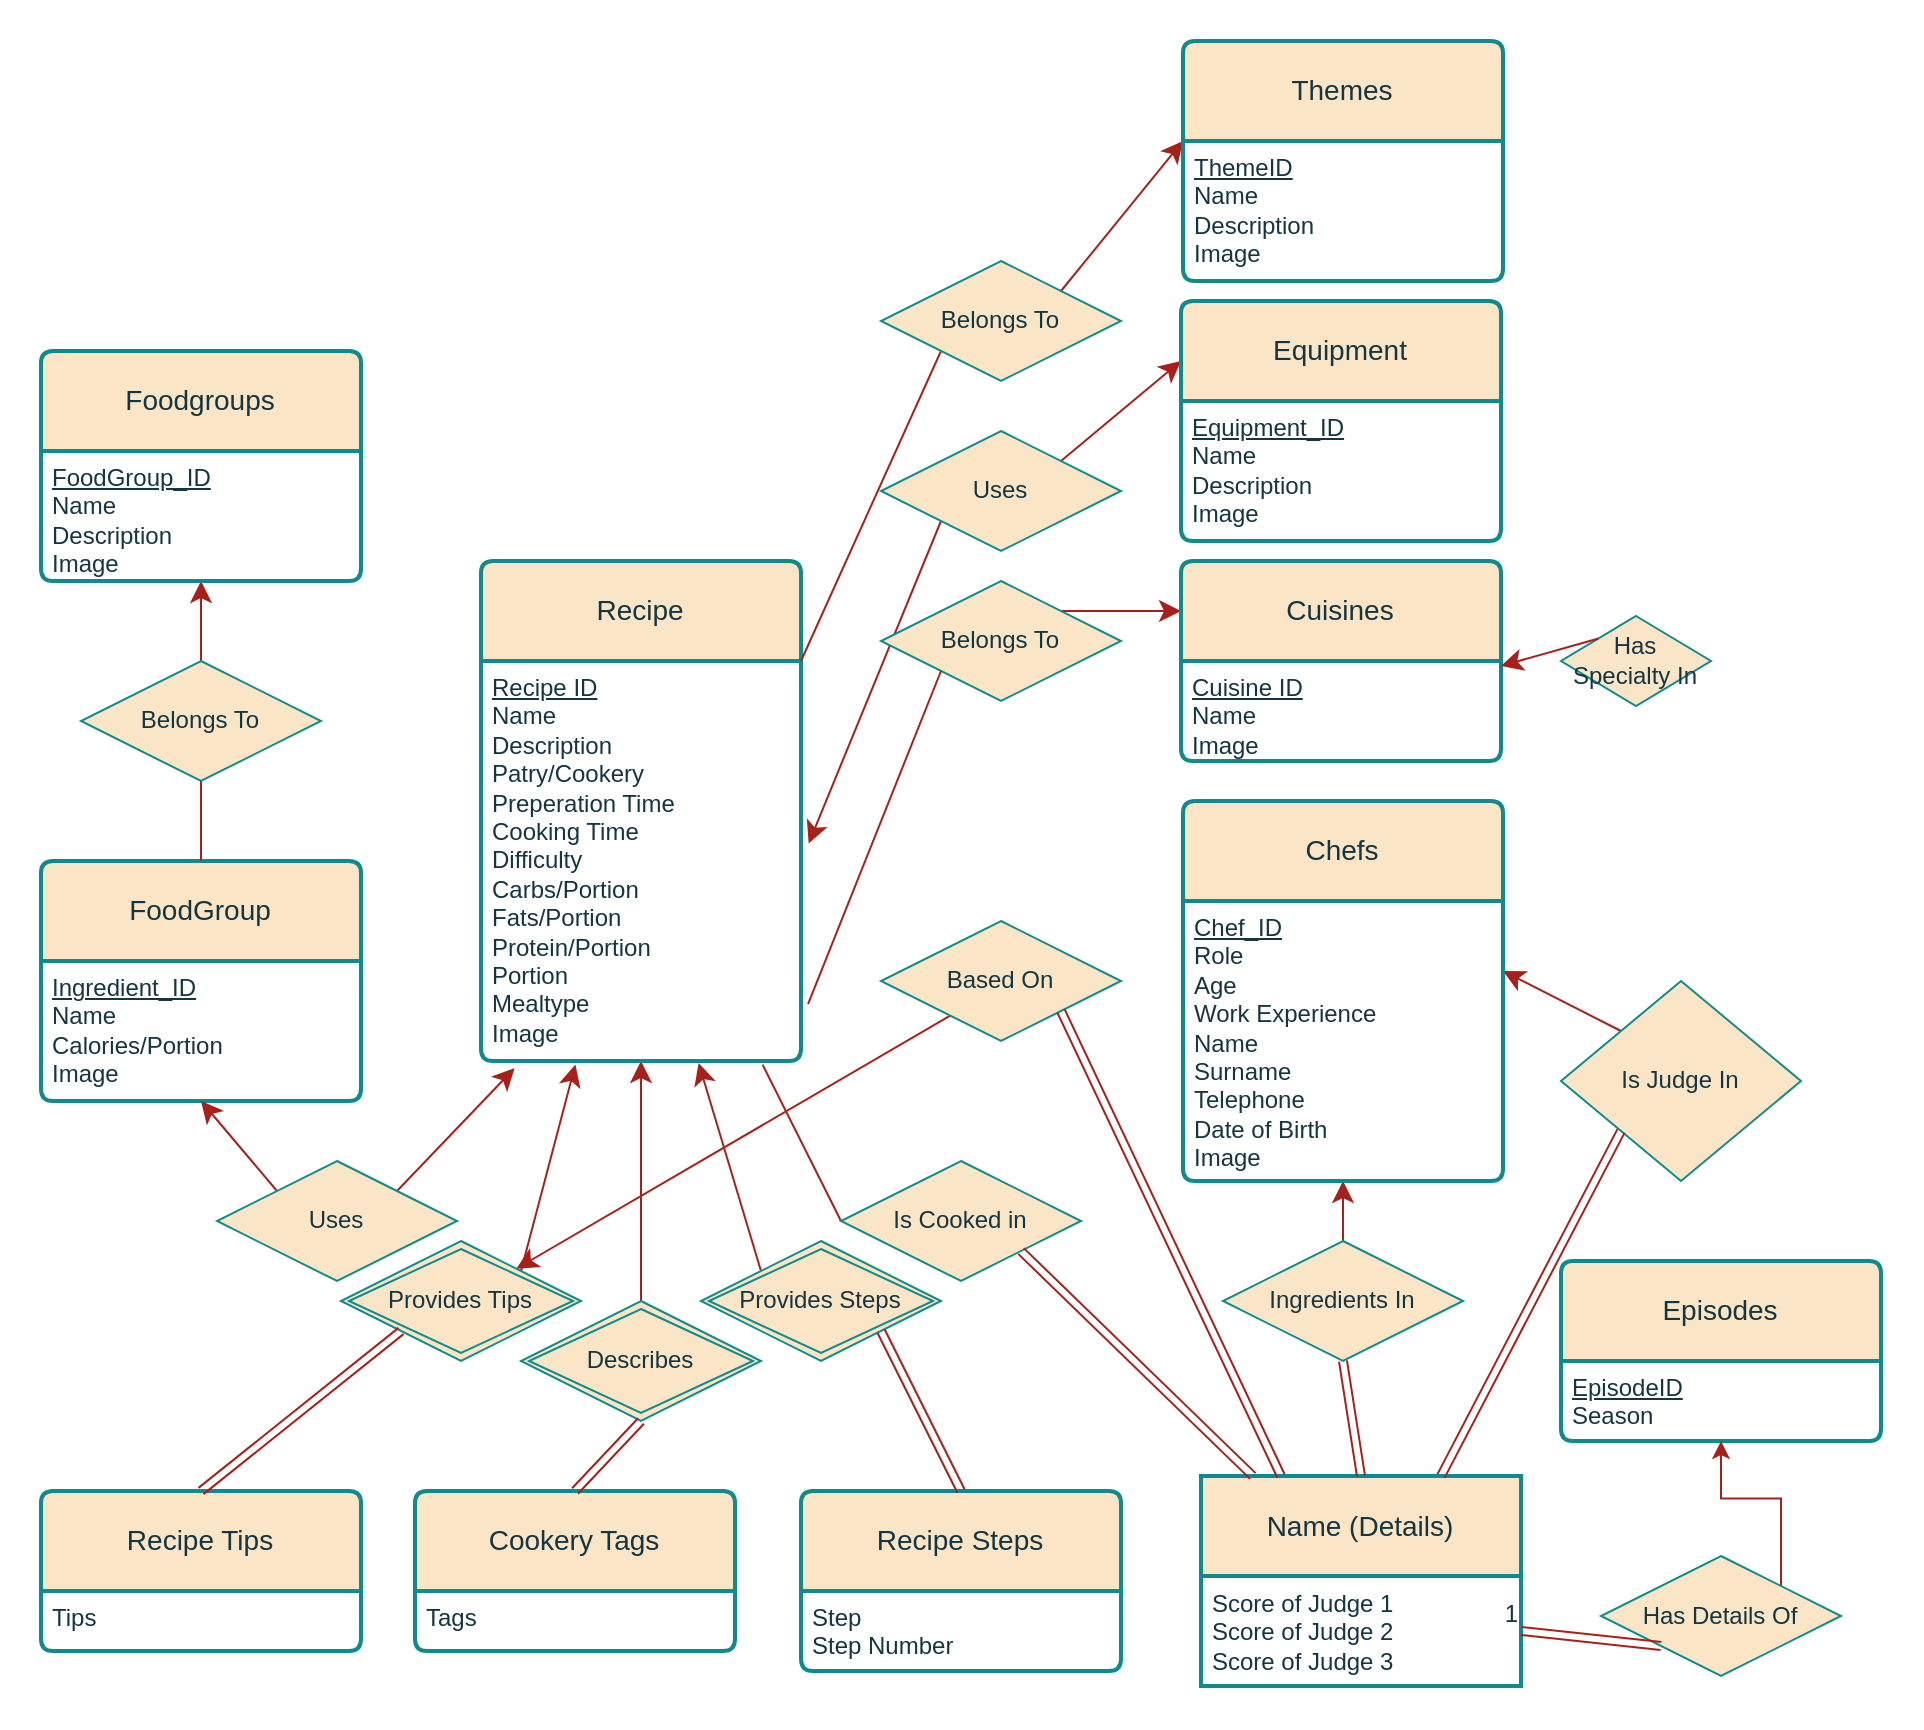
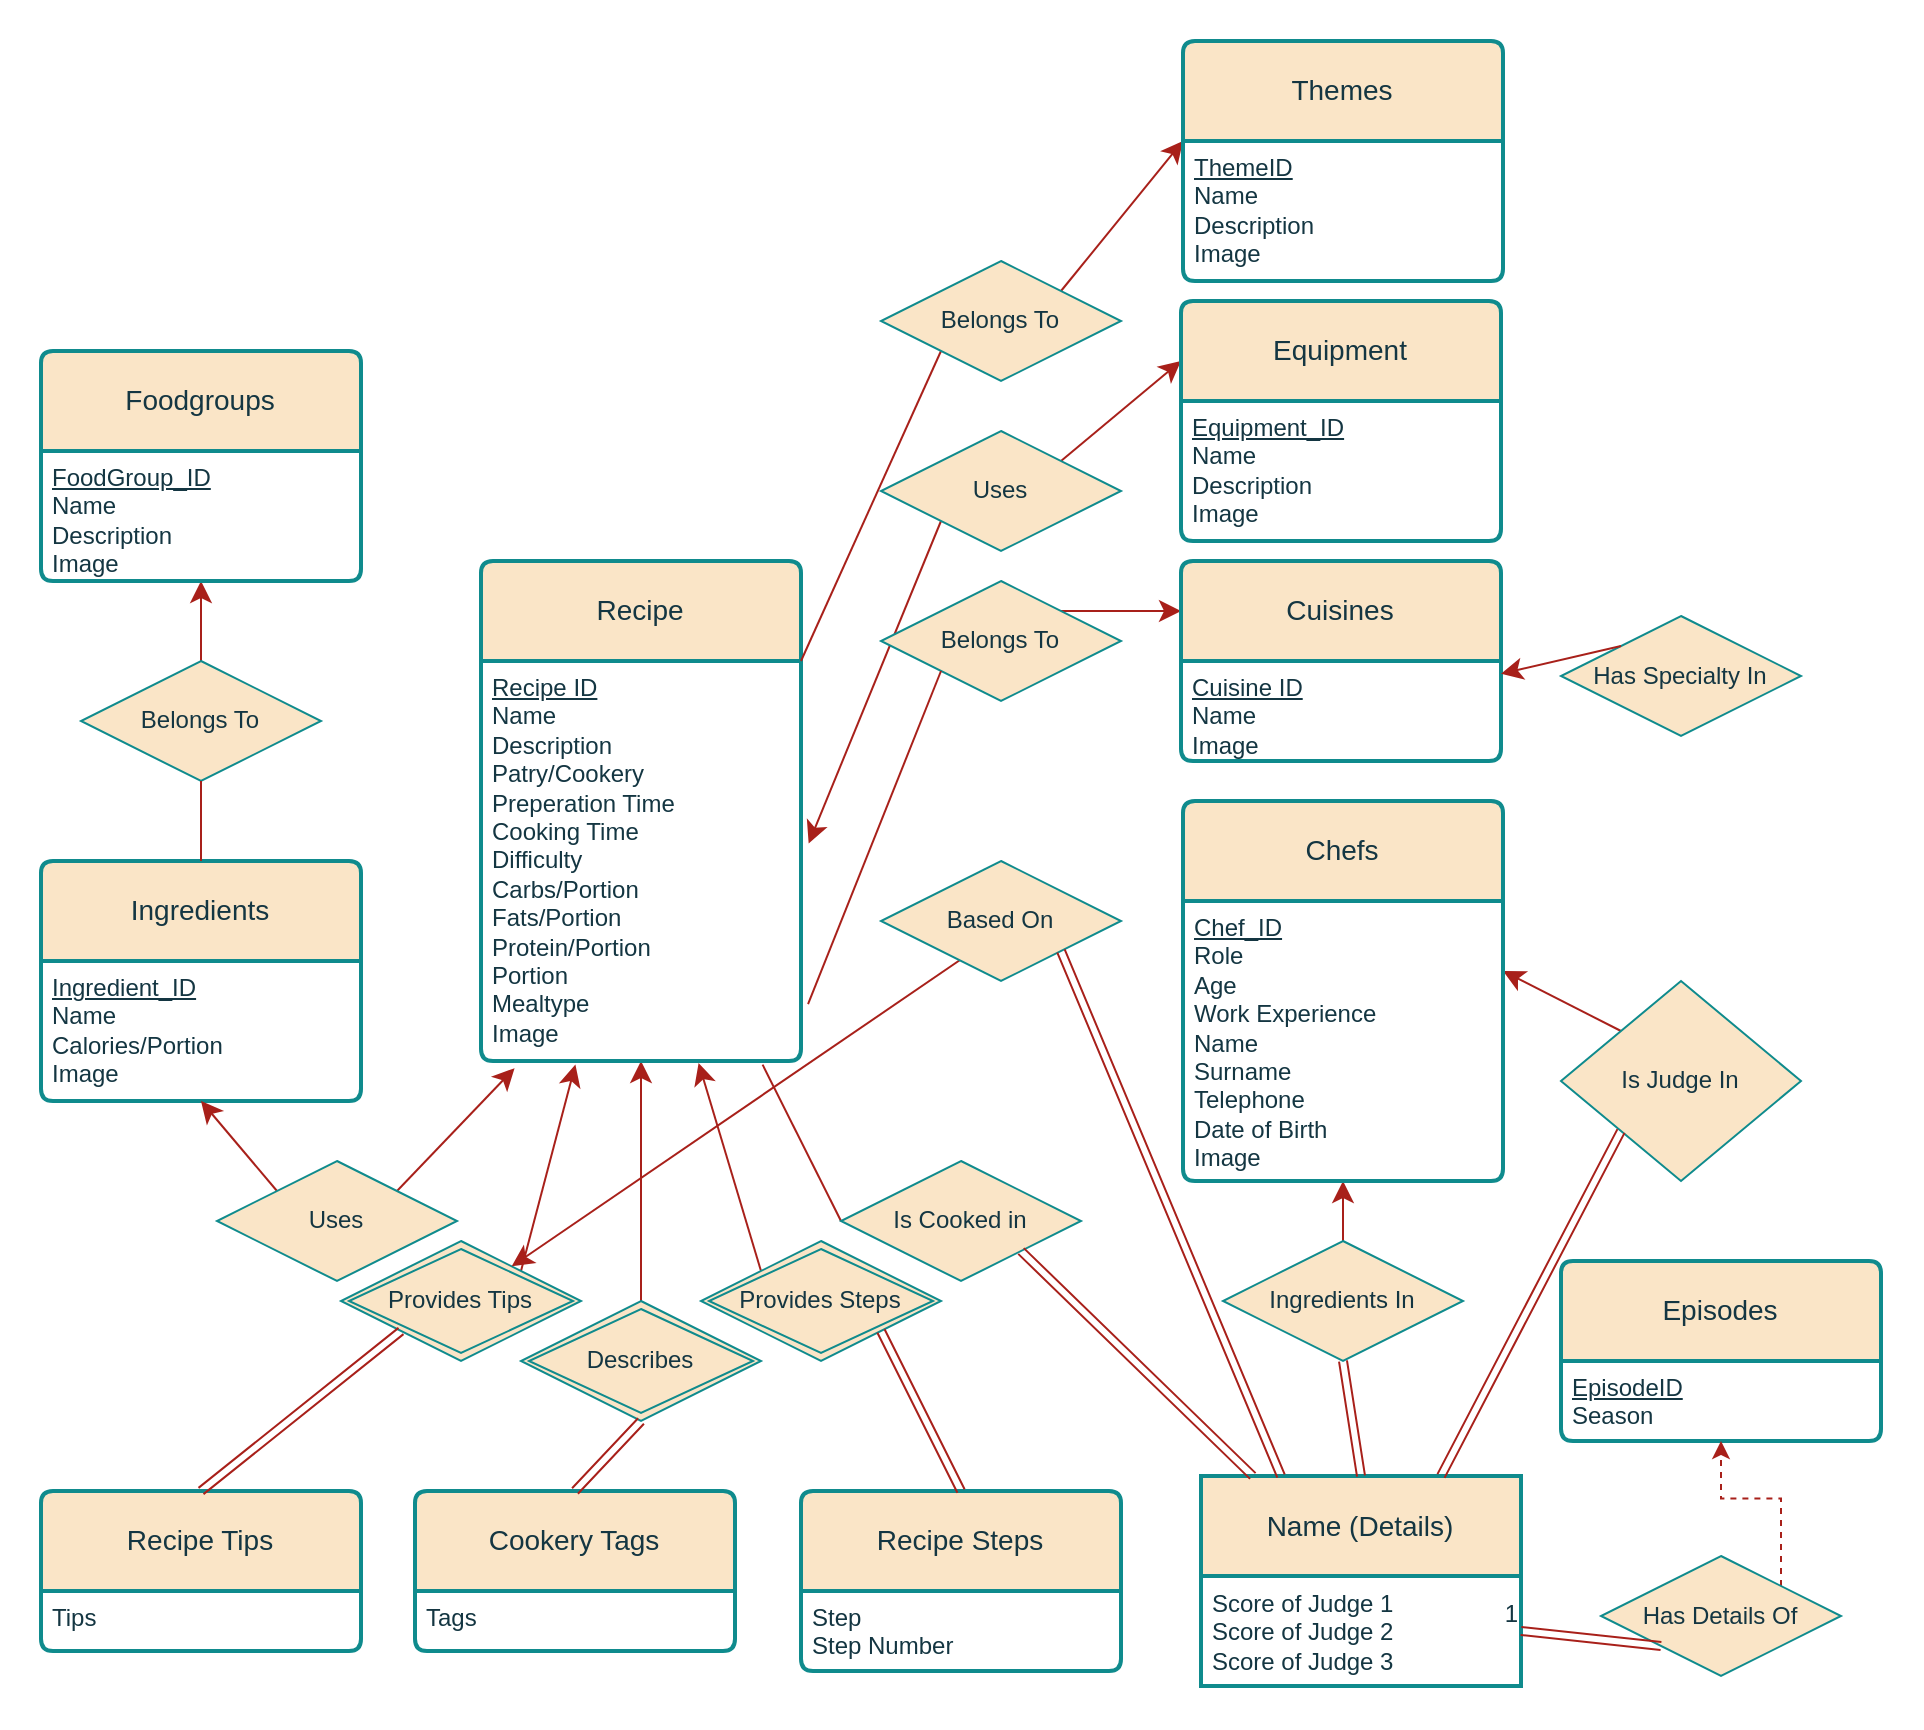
(1636, 661) -> (1681, 676)
(201, 911) -> (201, 911)
(1001, 981) -> (1001, 921)
(1770, 1499) -> (1770, 1499)
